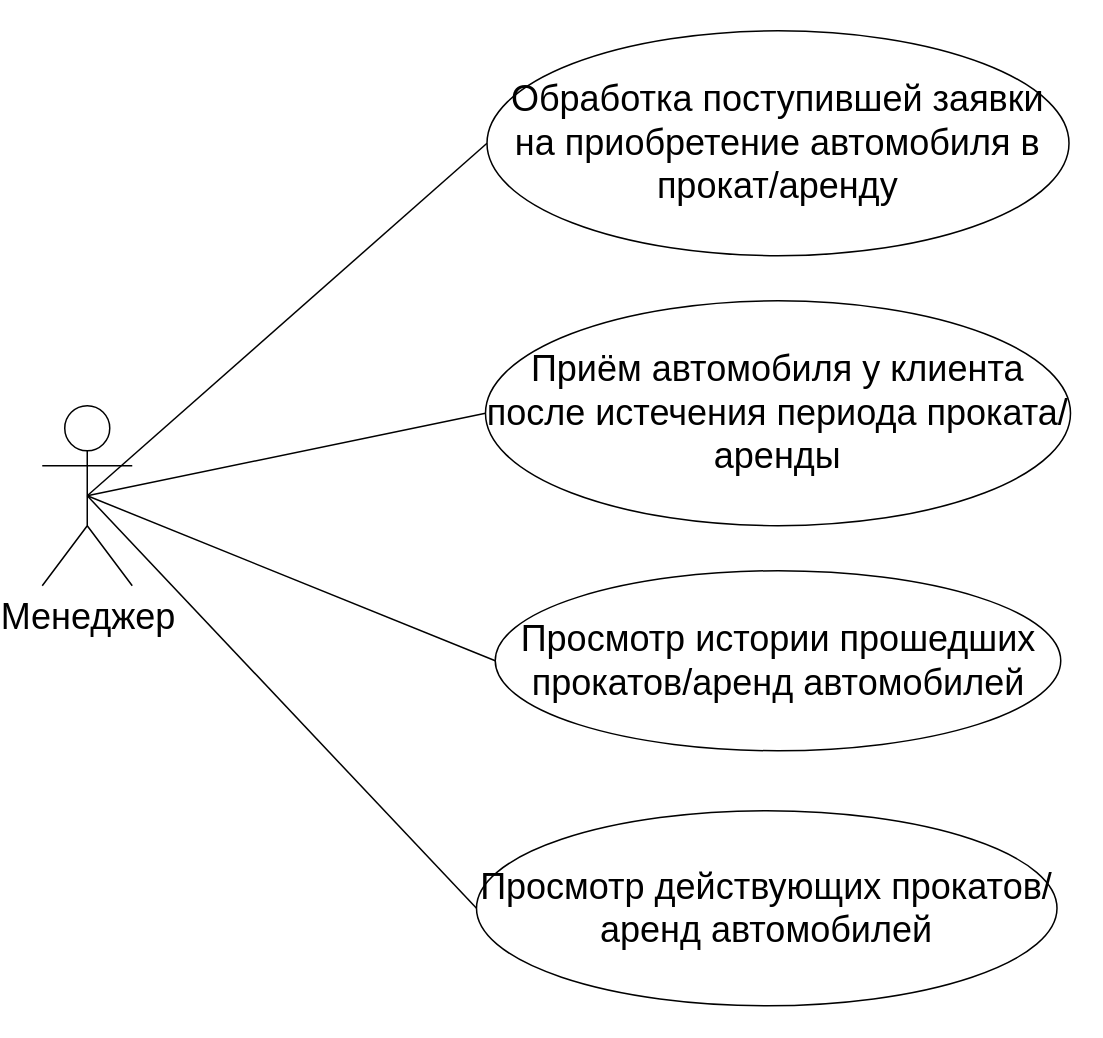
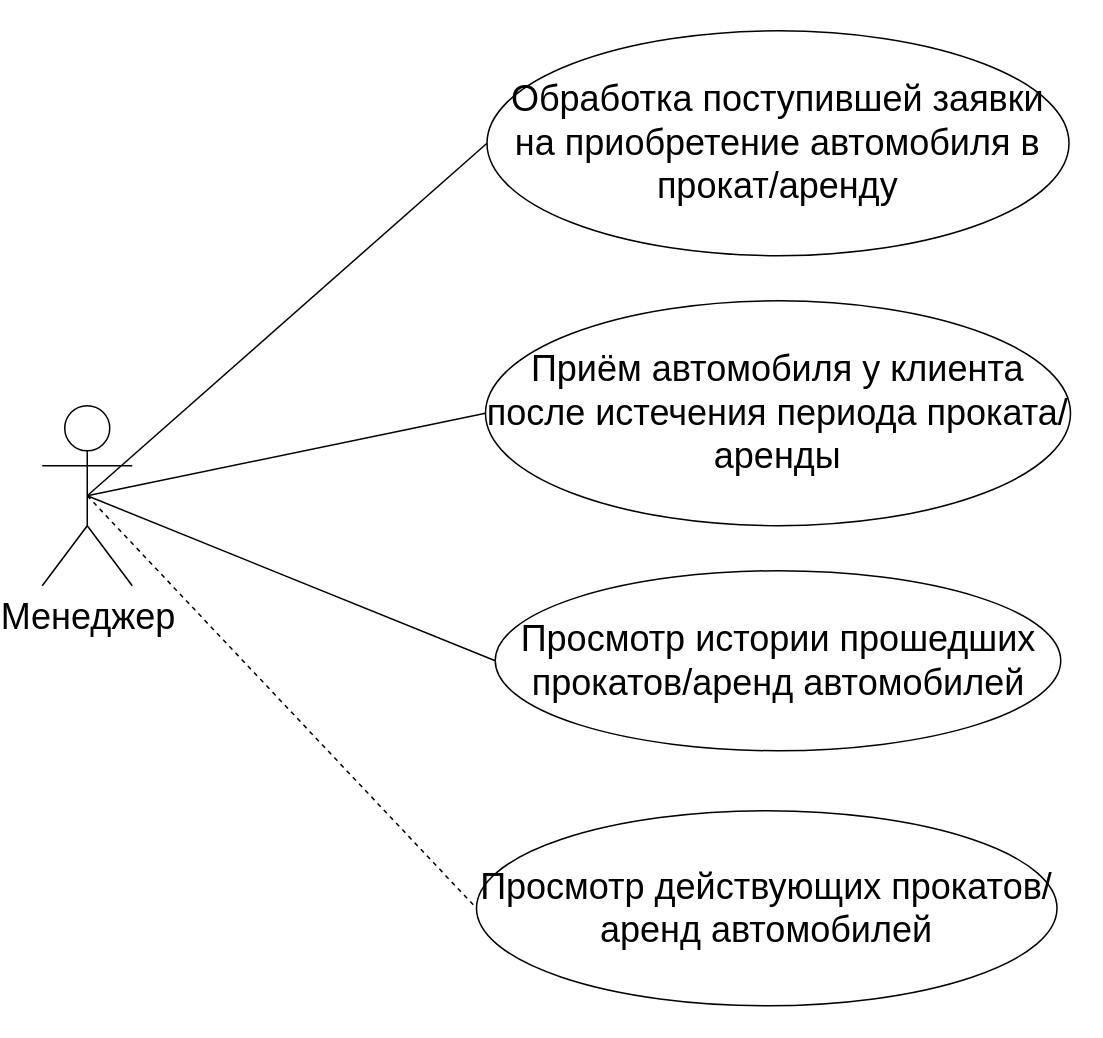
(283, 703) -> (283, 703)
